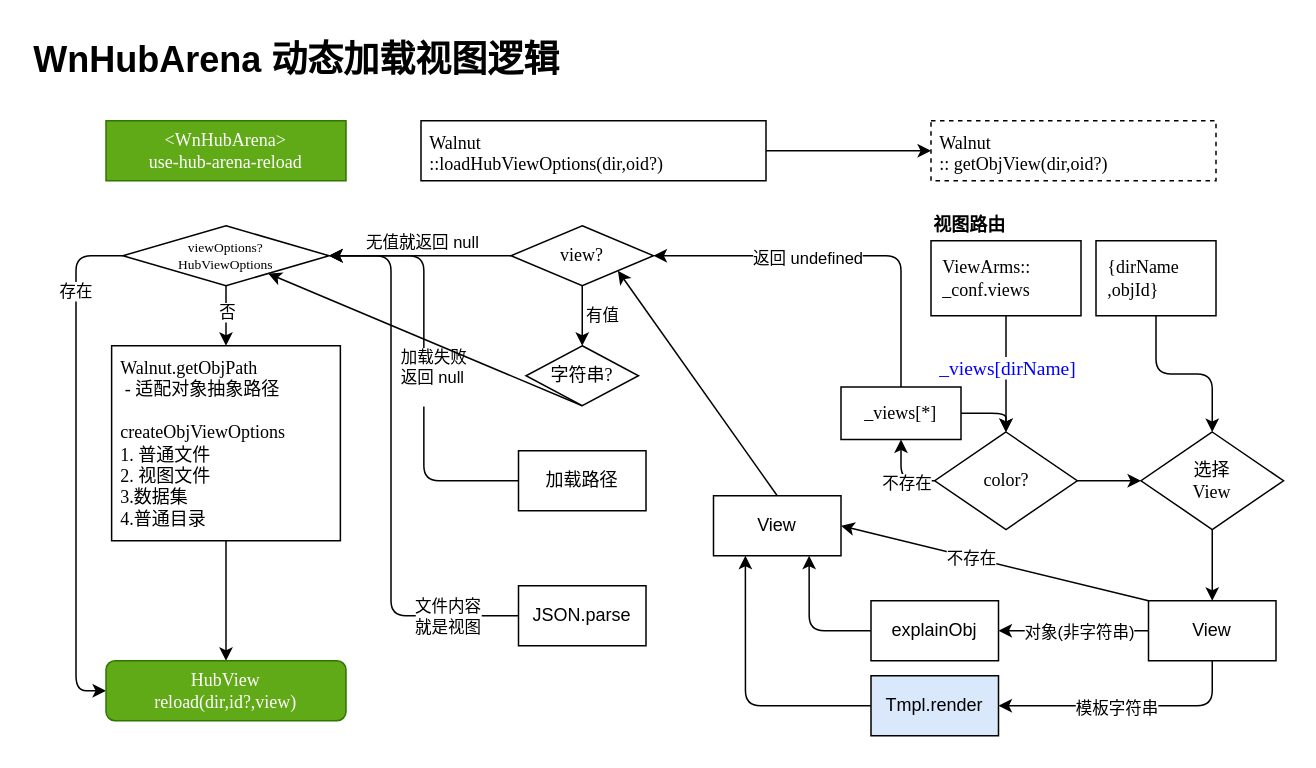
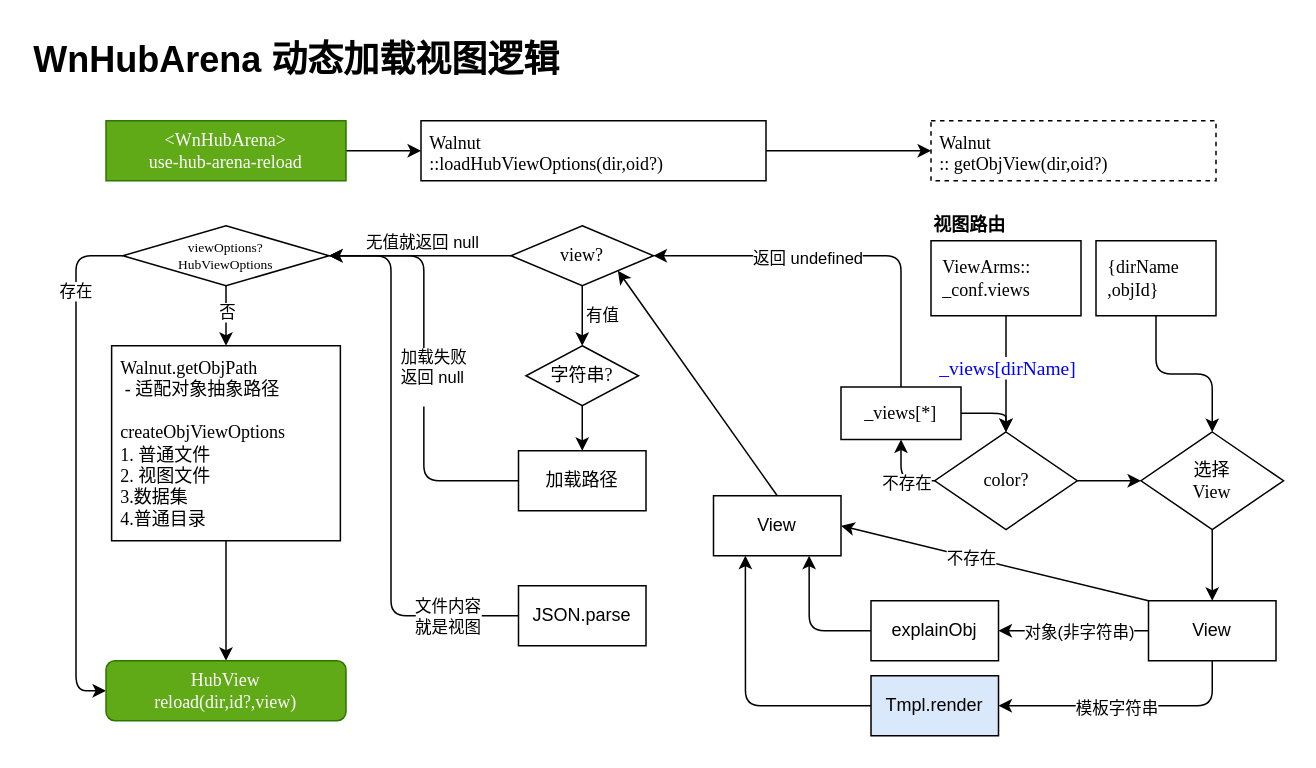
none -> (378, 151)
(391, 327) -> (391, 327)
(430, 342) -> (582, 423)
